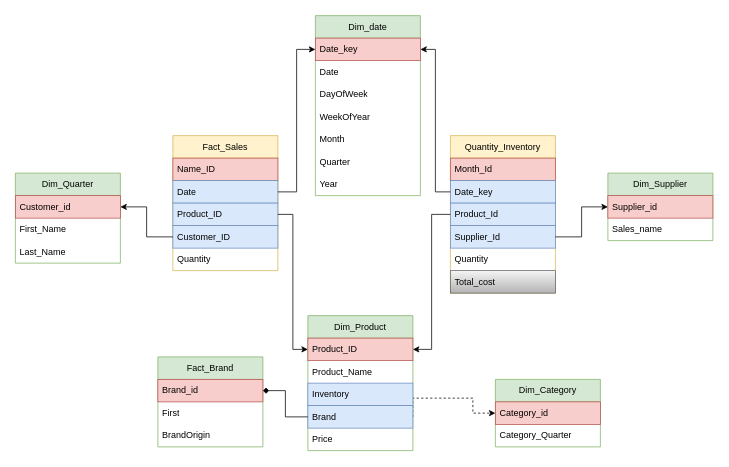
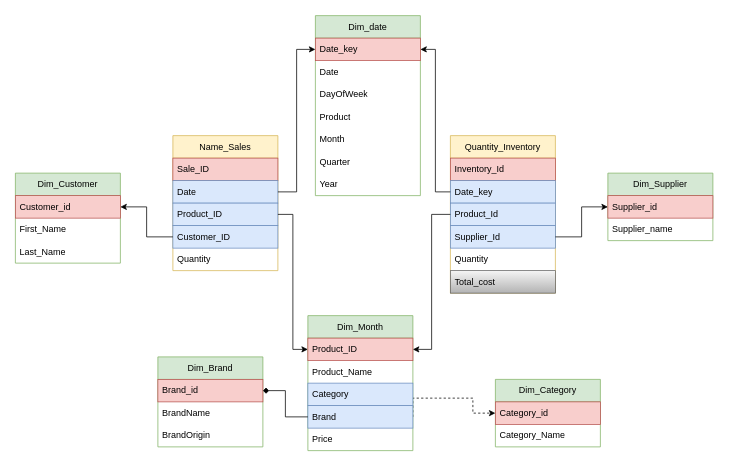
(345, 117) -> (338, 117)
(225, 147) -> (225, 147)
(195, 169) -> (194, 169)
(475, 169) -> (485, 169)
(68, 184) -> (68, 184)
(636, 229) -> (643, 229)
(360, 327) -> (360, 327)
(210, 368) -> (210, 368)
(335, 394) -> (333, 394)
(174, 413) -> (185, 413)
(540, 435) -> (533, 435)
